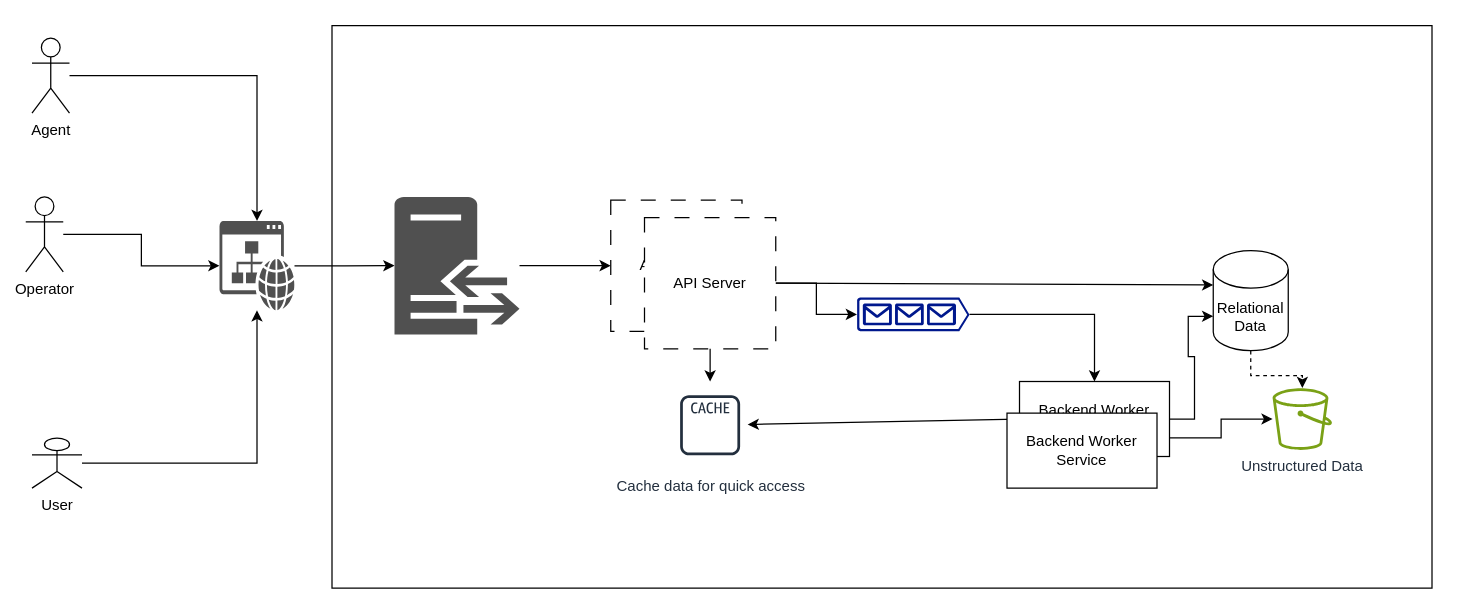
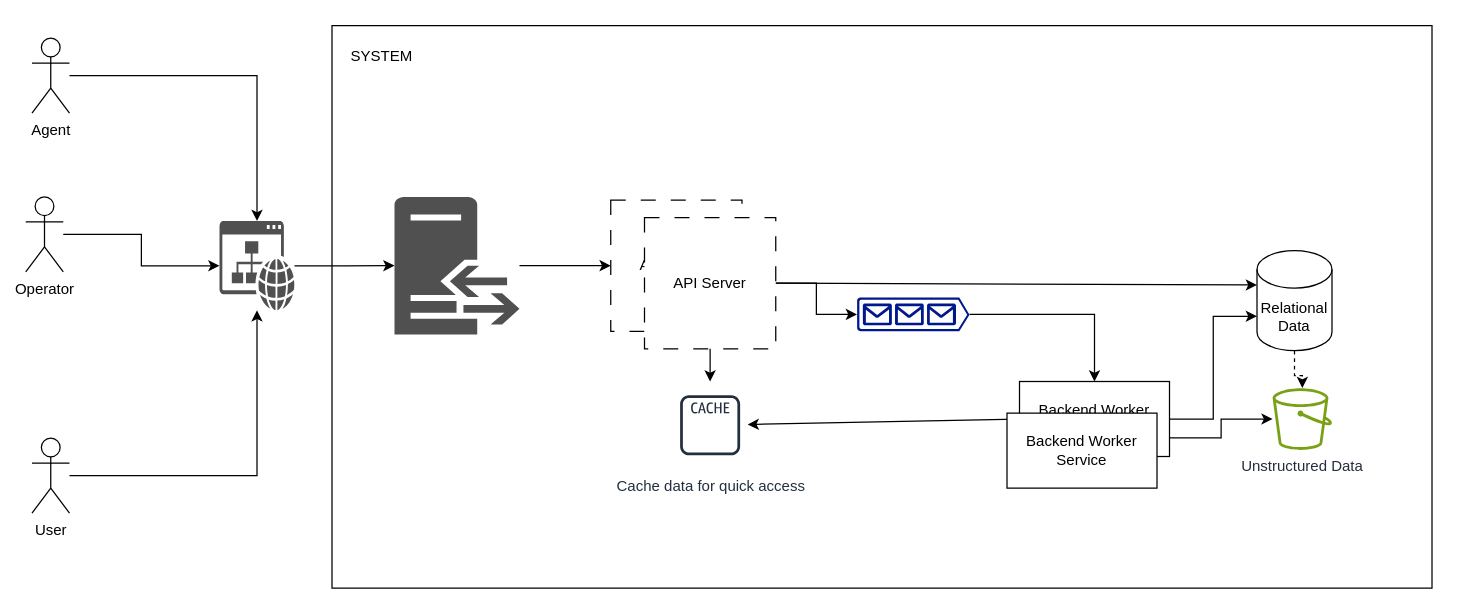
none -> (382, 57)
(1251, 301) -> (1294, 301)
(57, 463) -> (51, 476)
